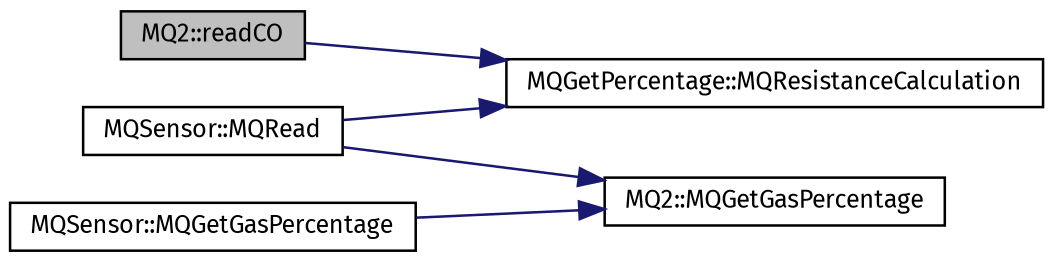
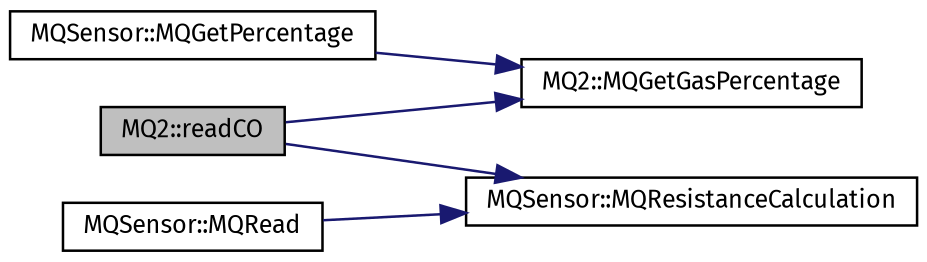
(775, 83) -> (692, 202)
(461, 162) -> (391, 112)
(213, 227) -> (193, 35)
